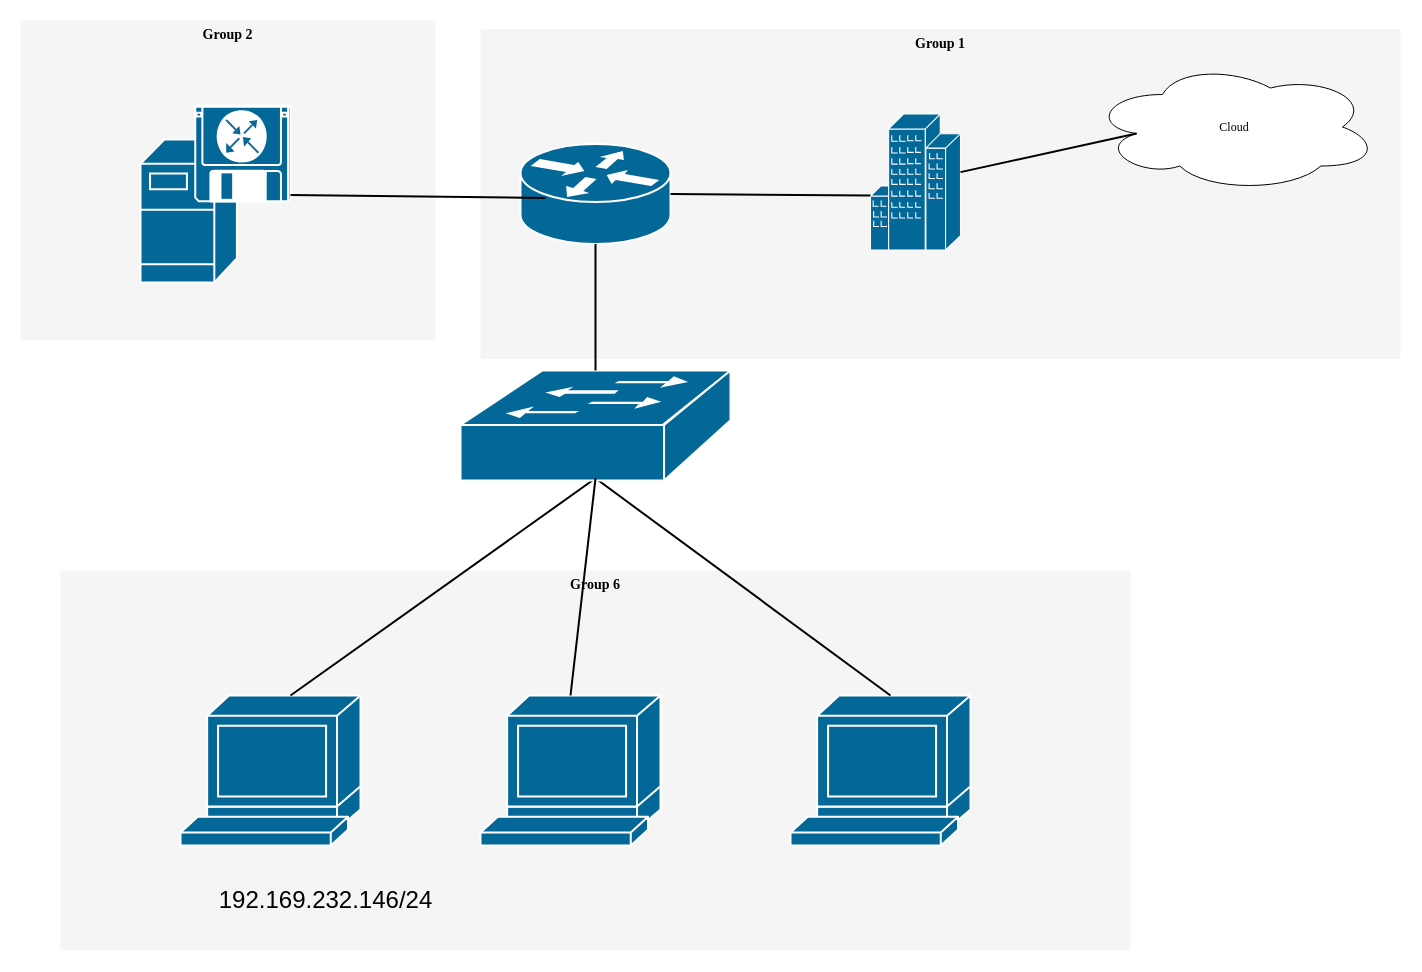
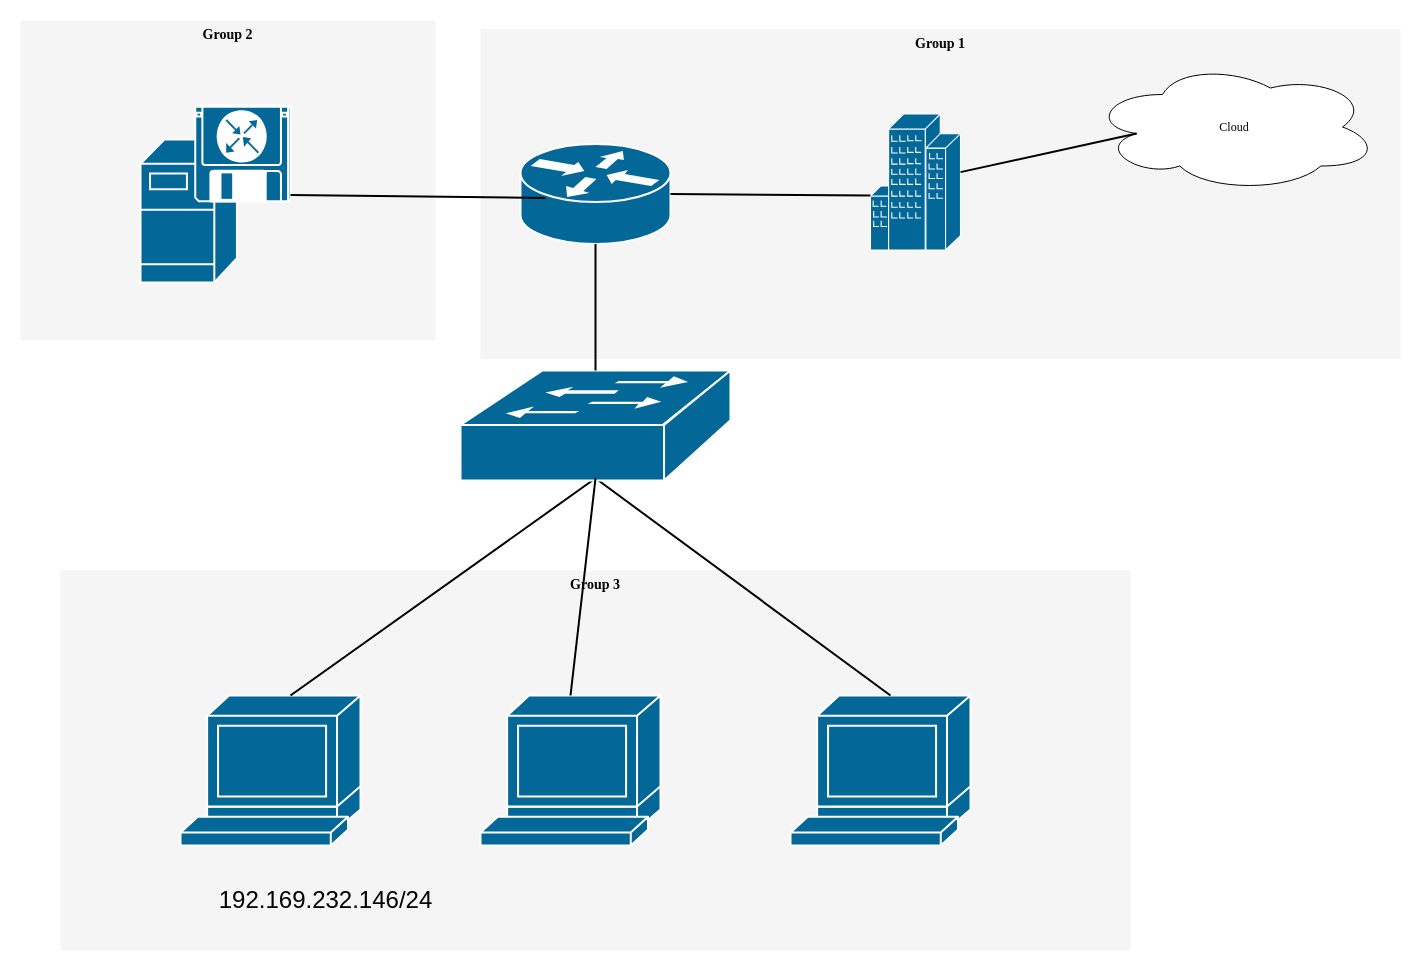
(596, 586) -> (596, 586)
